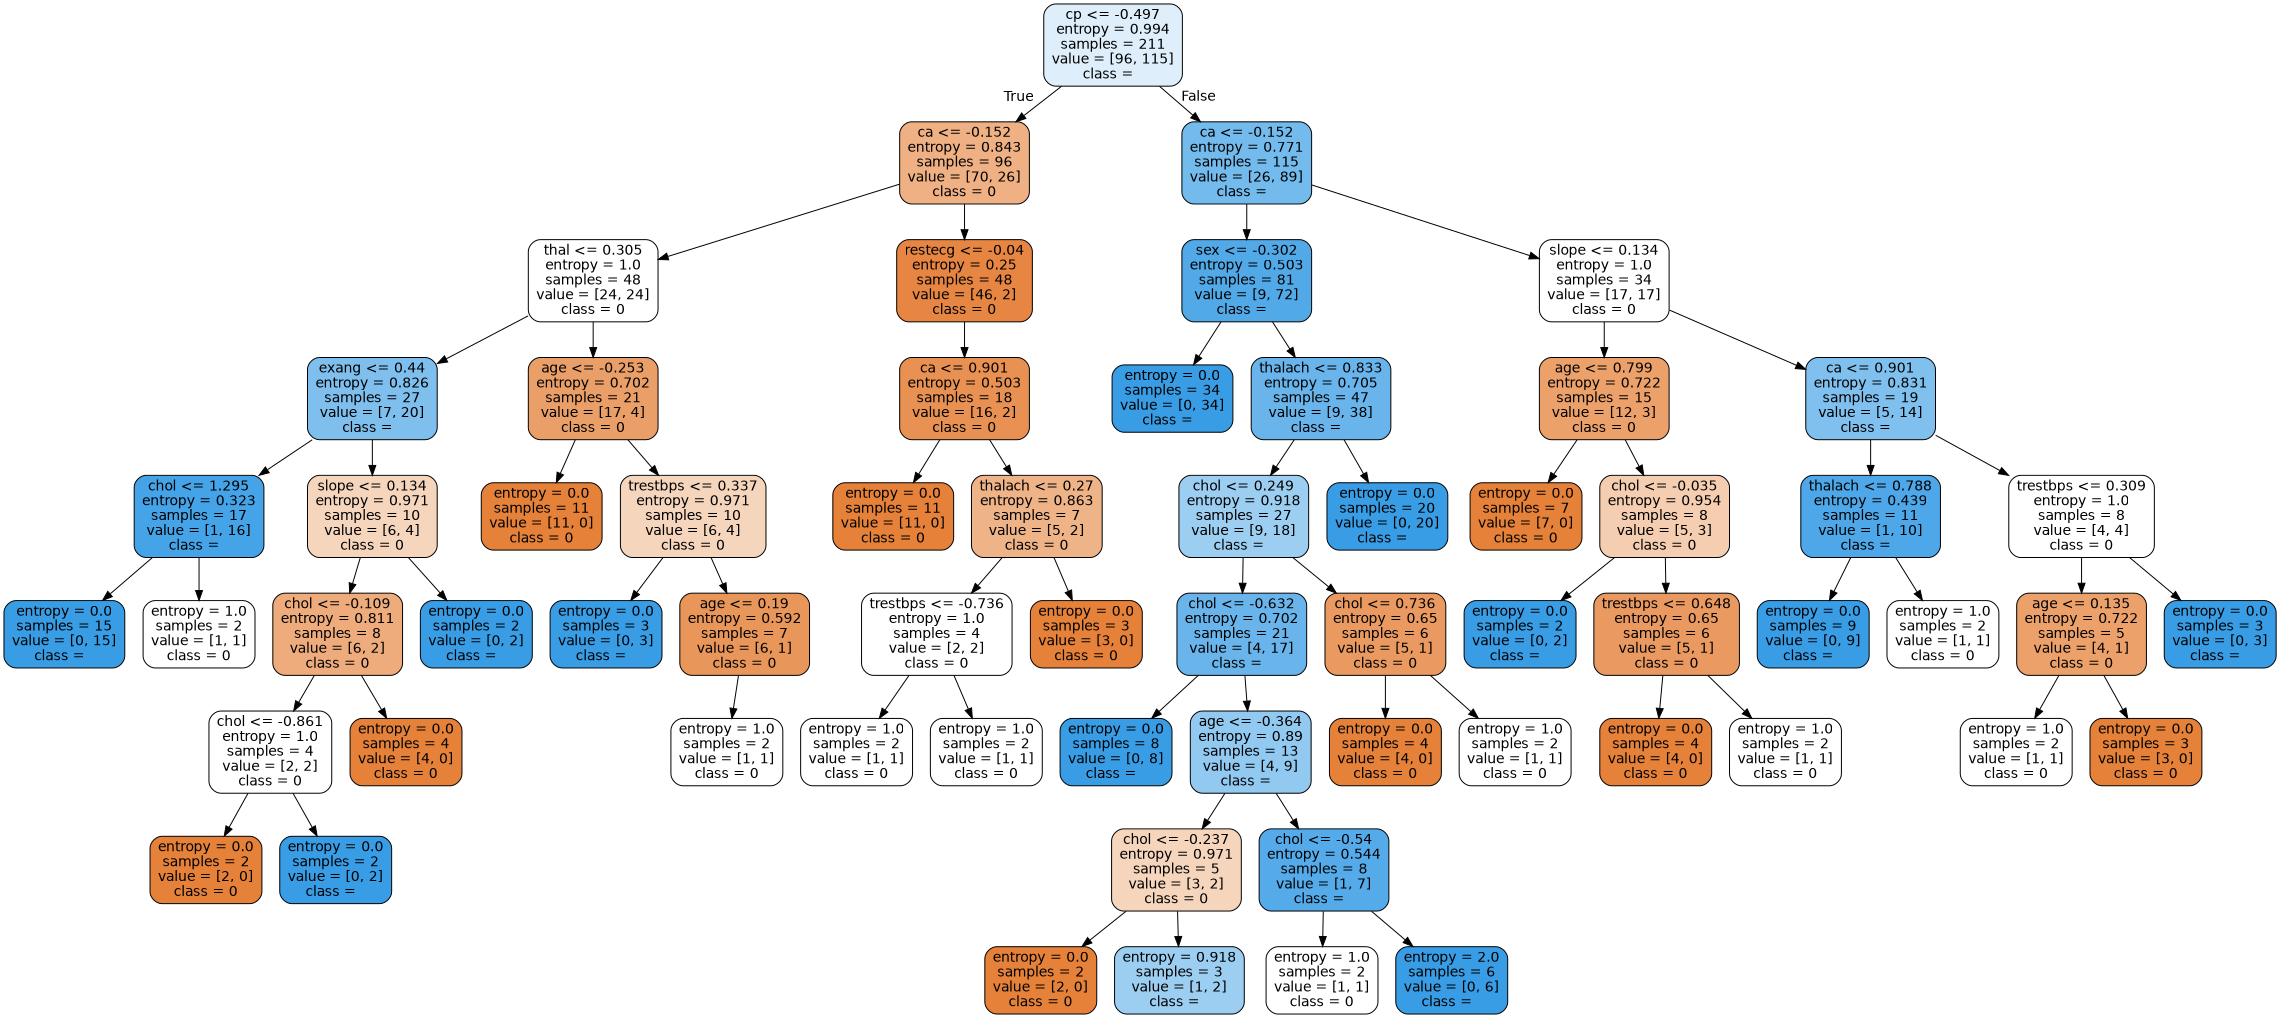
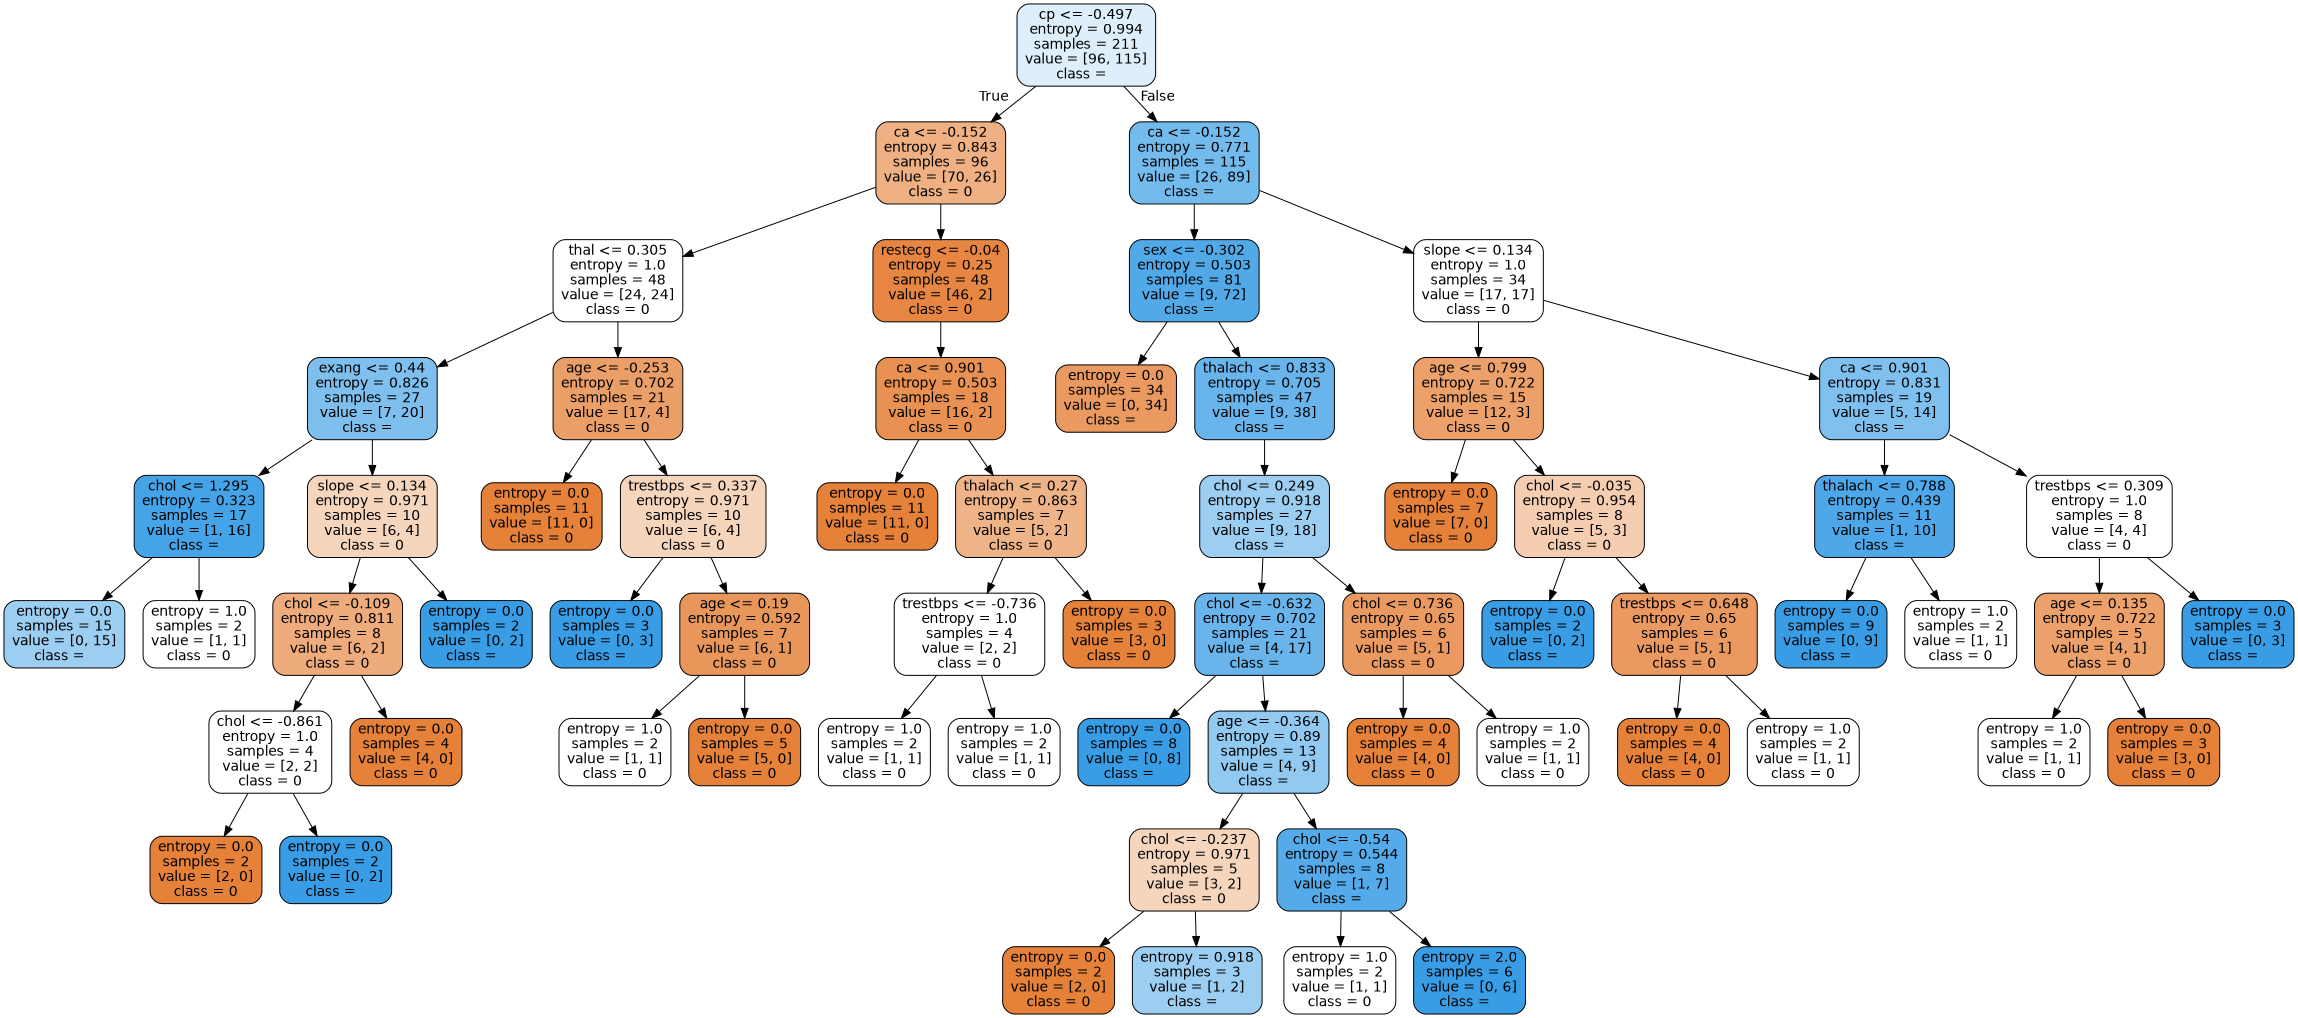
(1172, 399) -> (1116, 399)
(1387, 516) -> none
(64, 634) -> (64, 634)
none -> (745, 752)
